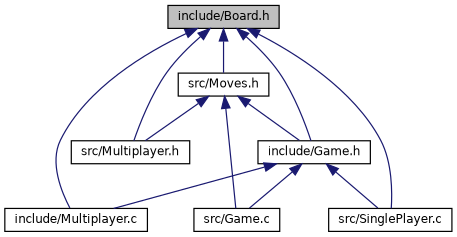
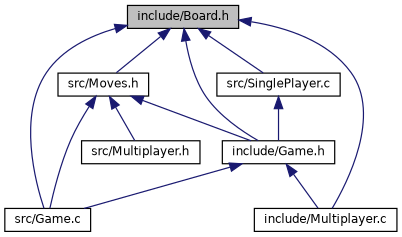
(160, 84) -> (35, 99)
(357, 190) -> (279, 125)
